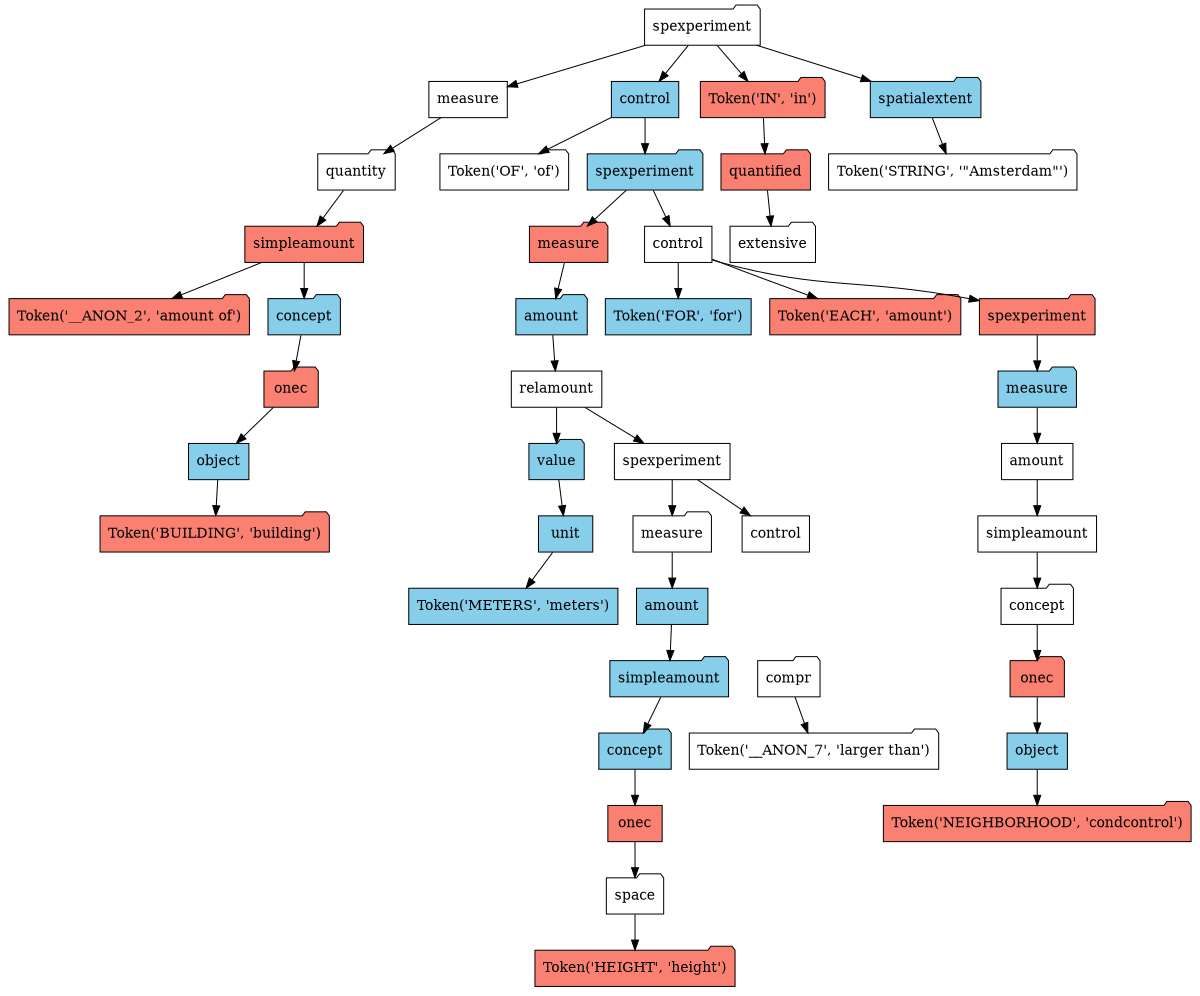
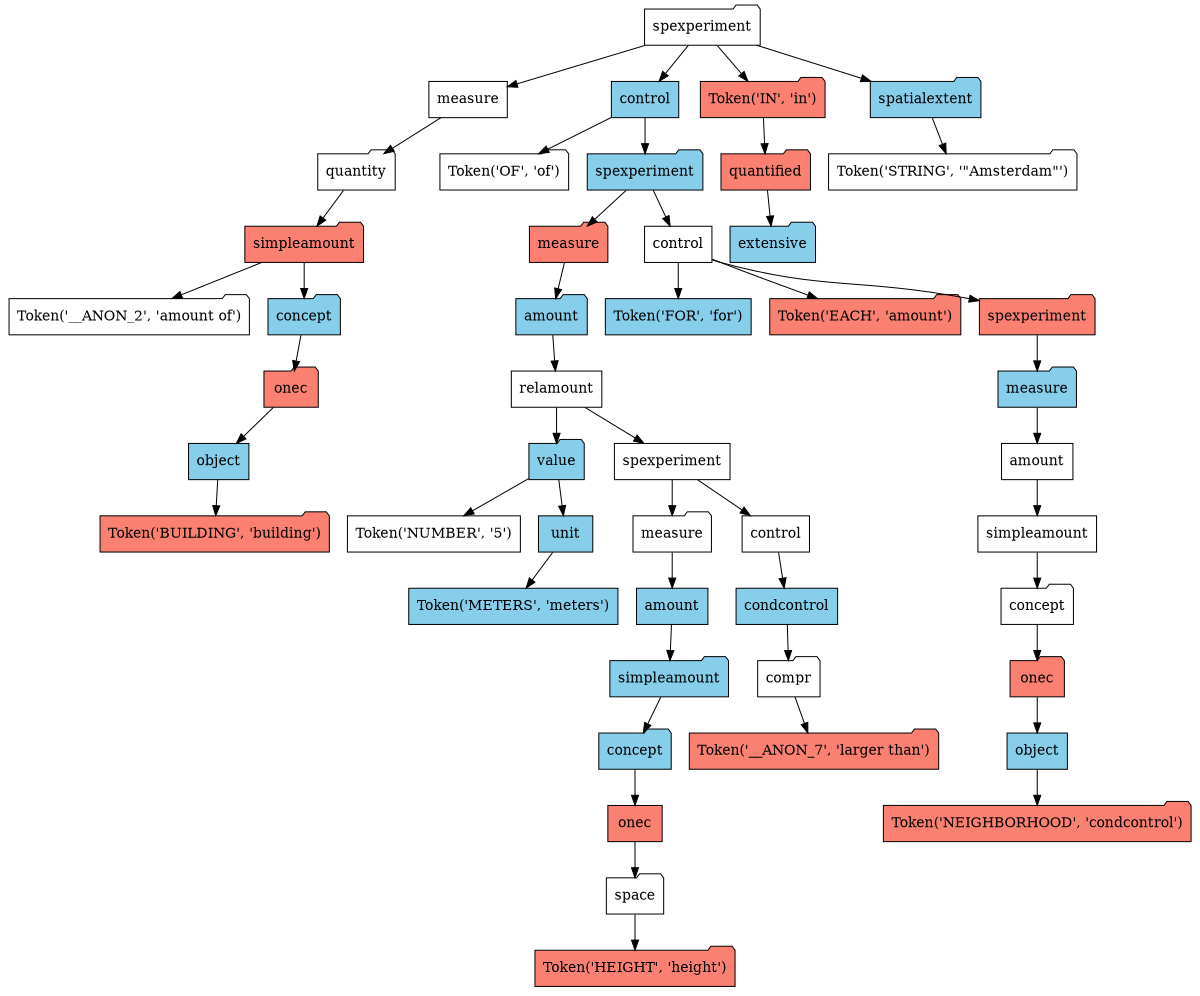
(773, 244) -> (773, 244)
(129, 317) -> (129, 317)
none -> (434, 534)
none -> (787, 606)
(814, 751) -> (814, 751)
